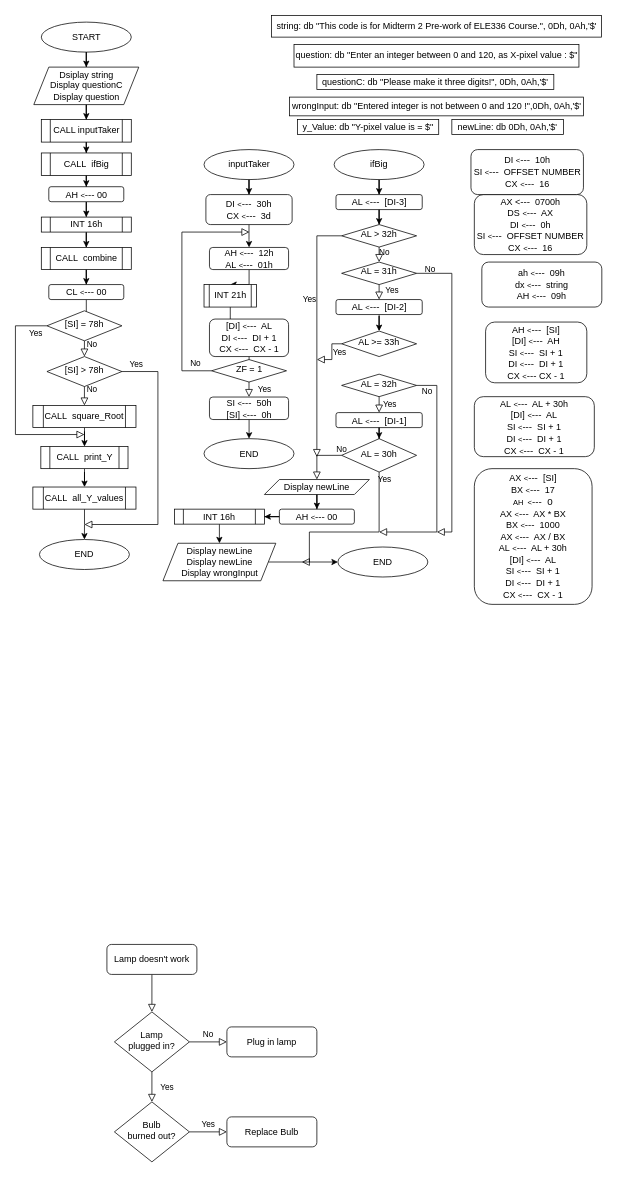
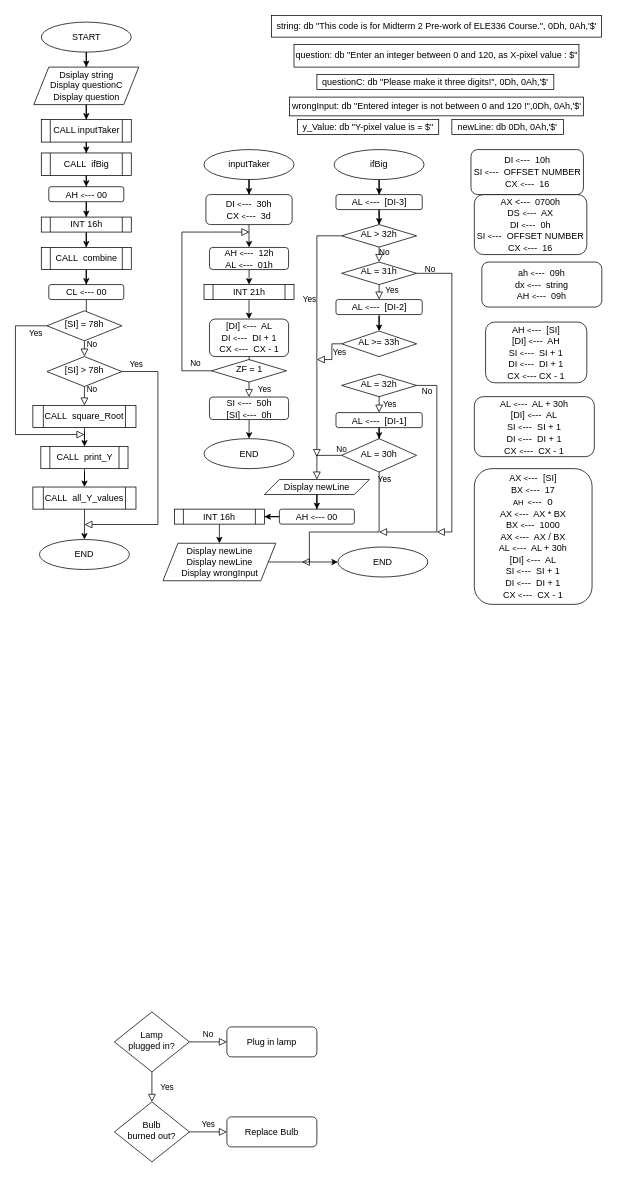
(230, 296) -> (249, 292)
(152, 960) -> none
(152, 989) -> none
